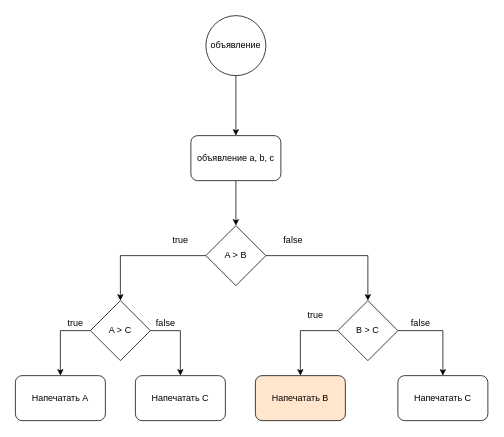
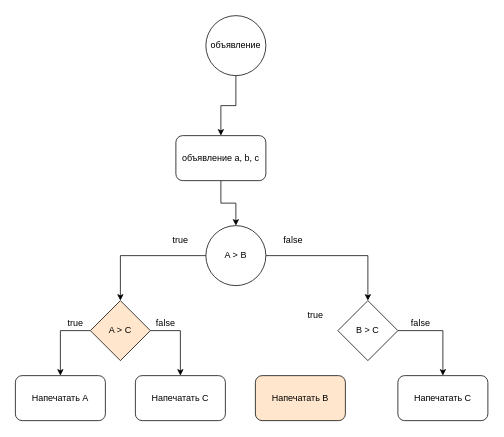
(236, 158) -> (221, 158)
(236, 255) -> (236, 255)
(120, 330) -> (120, 330)
(300, 331) -> none
